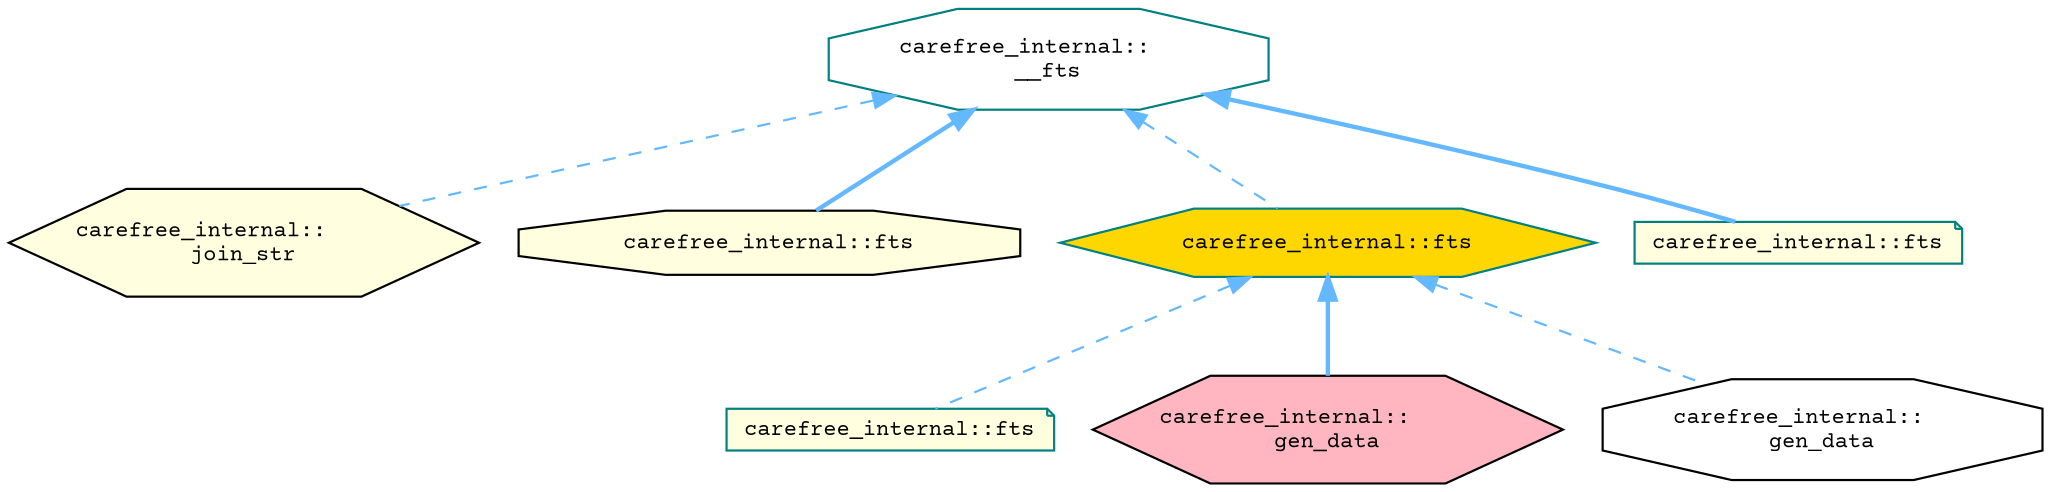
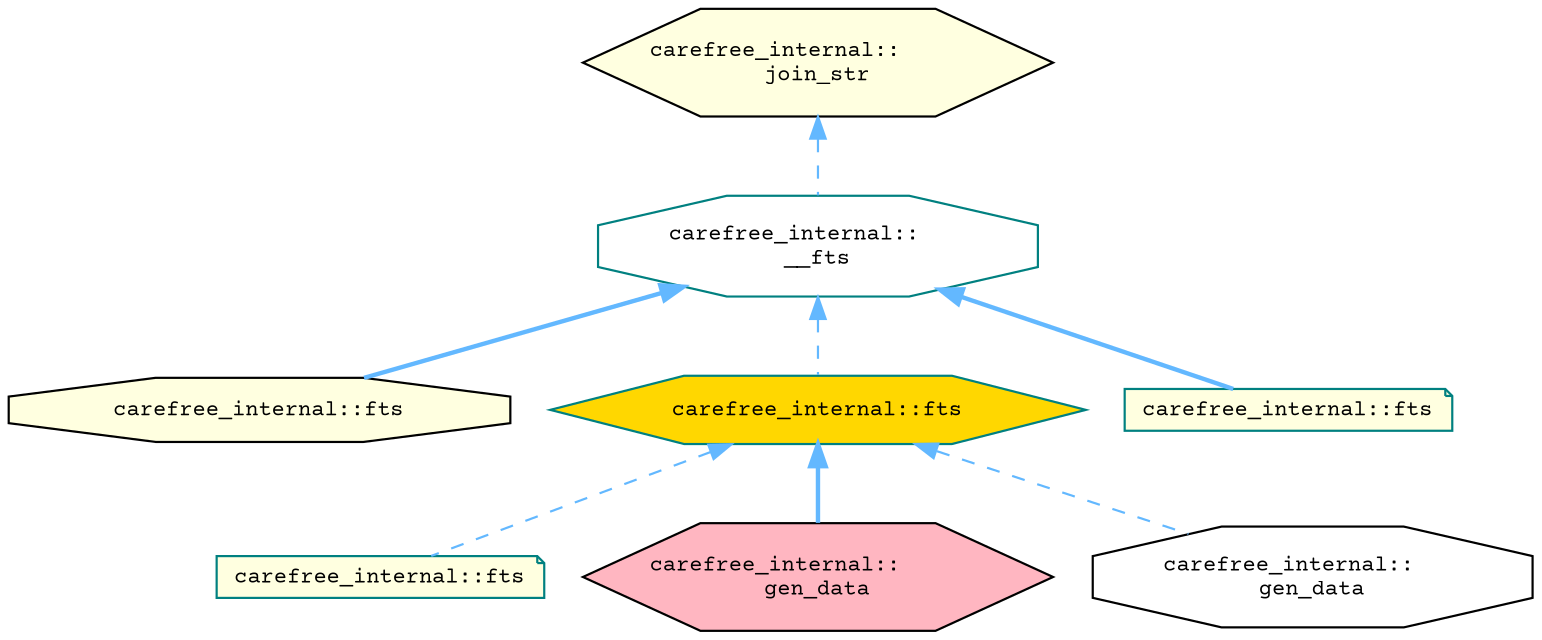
(636, 153) -> (818, 167)
